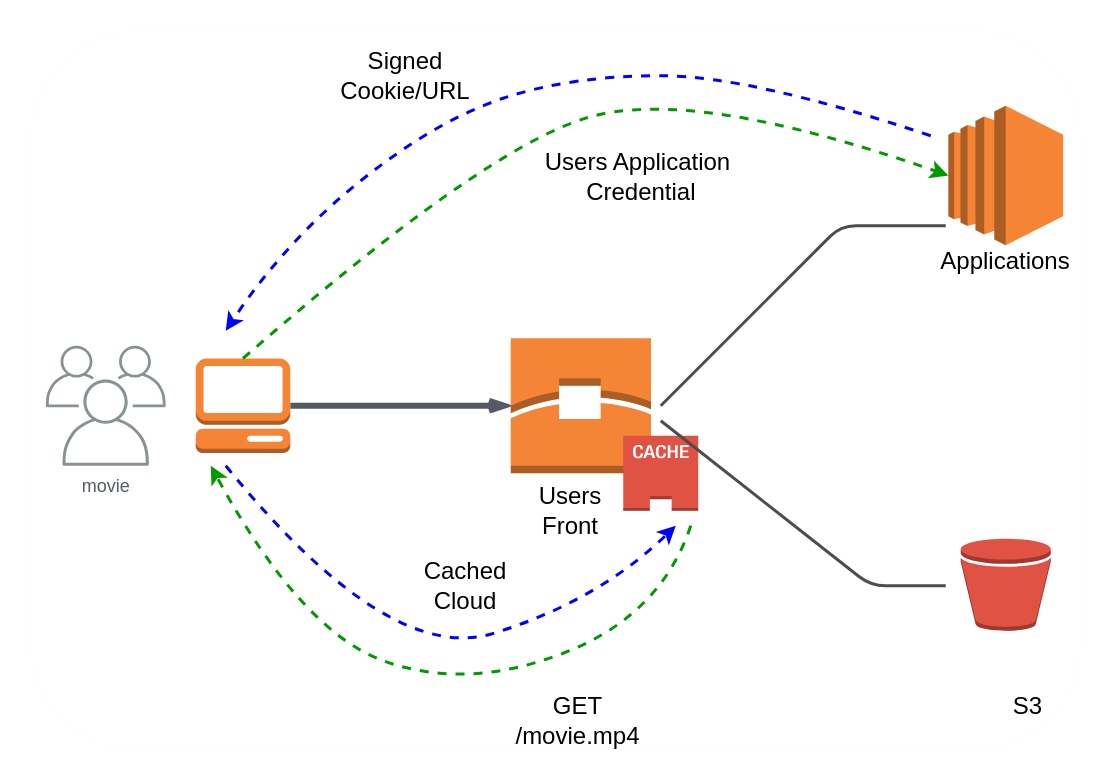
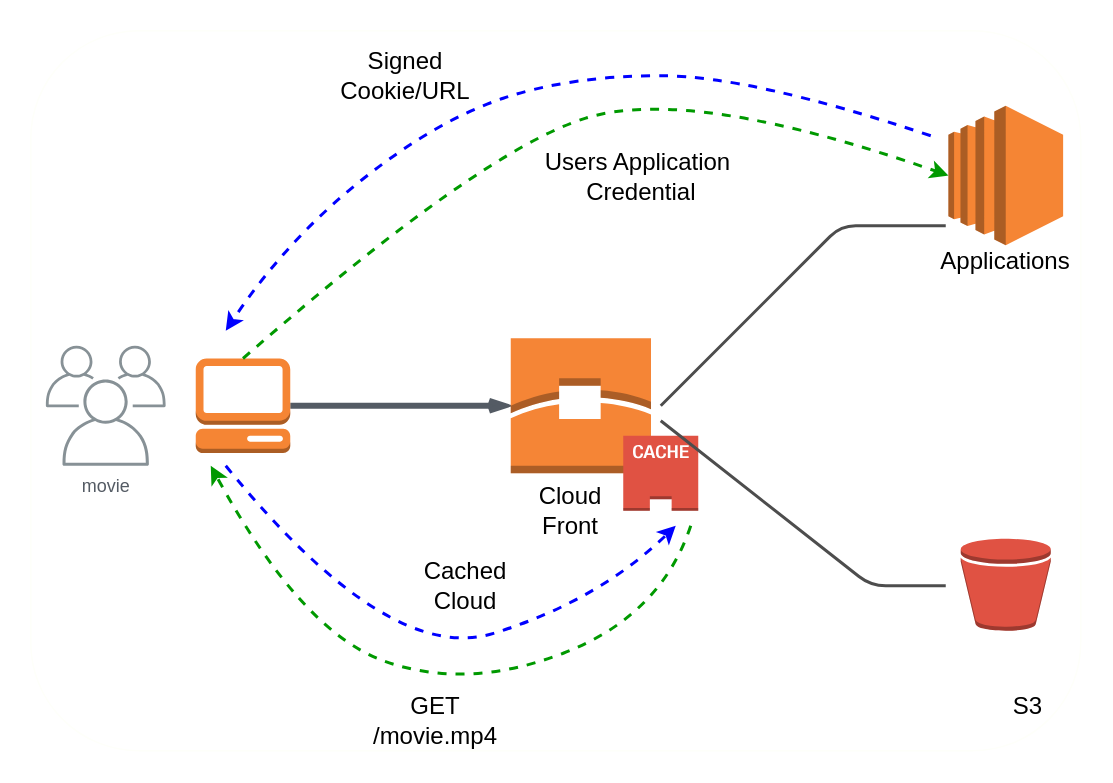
(571, 511) -> (571, 511)
(578, 721) -> (436, 721)
